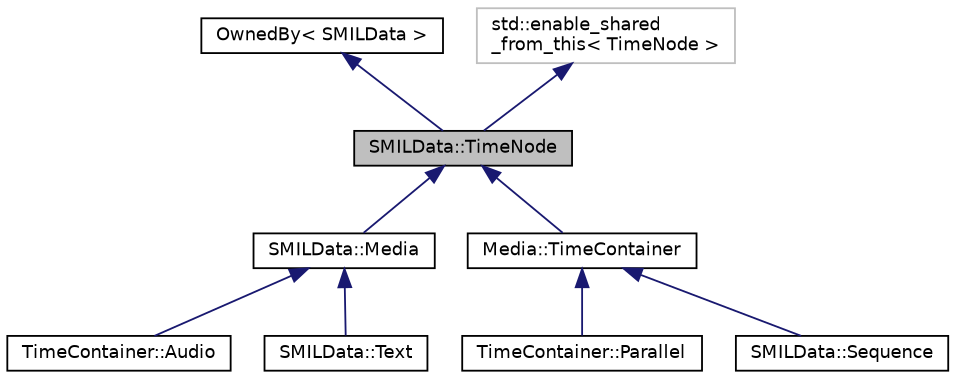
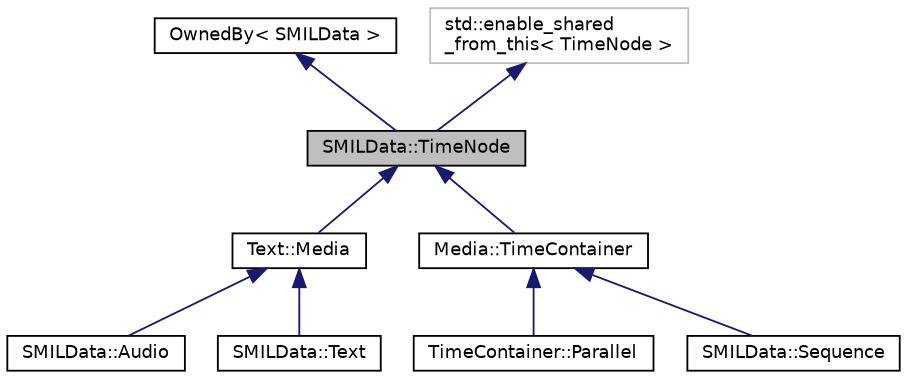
(344, 251) -> (299, 251)
(119, 353) -> (96, 353)
